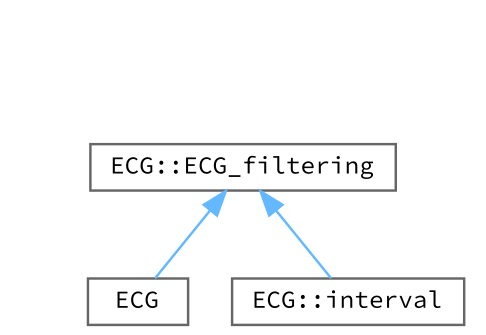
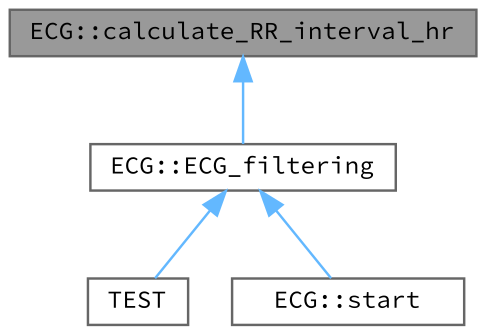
none -> (243, 33)
(138, 302) -> (138, 302)
(348, 302) -> (348, 302)
